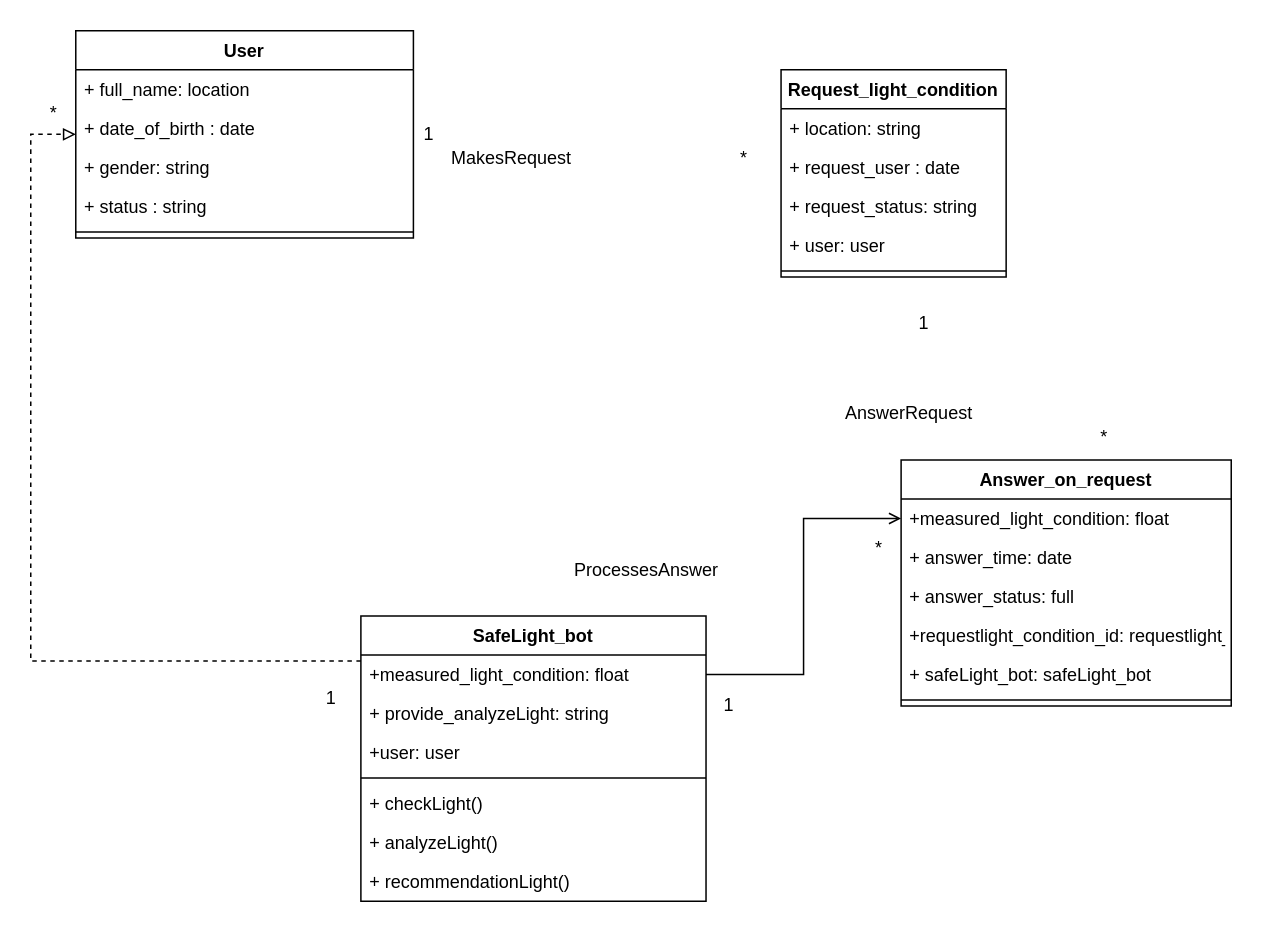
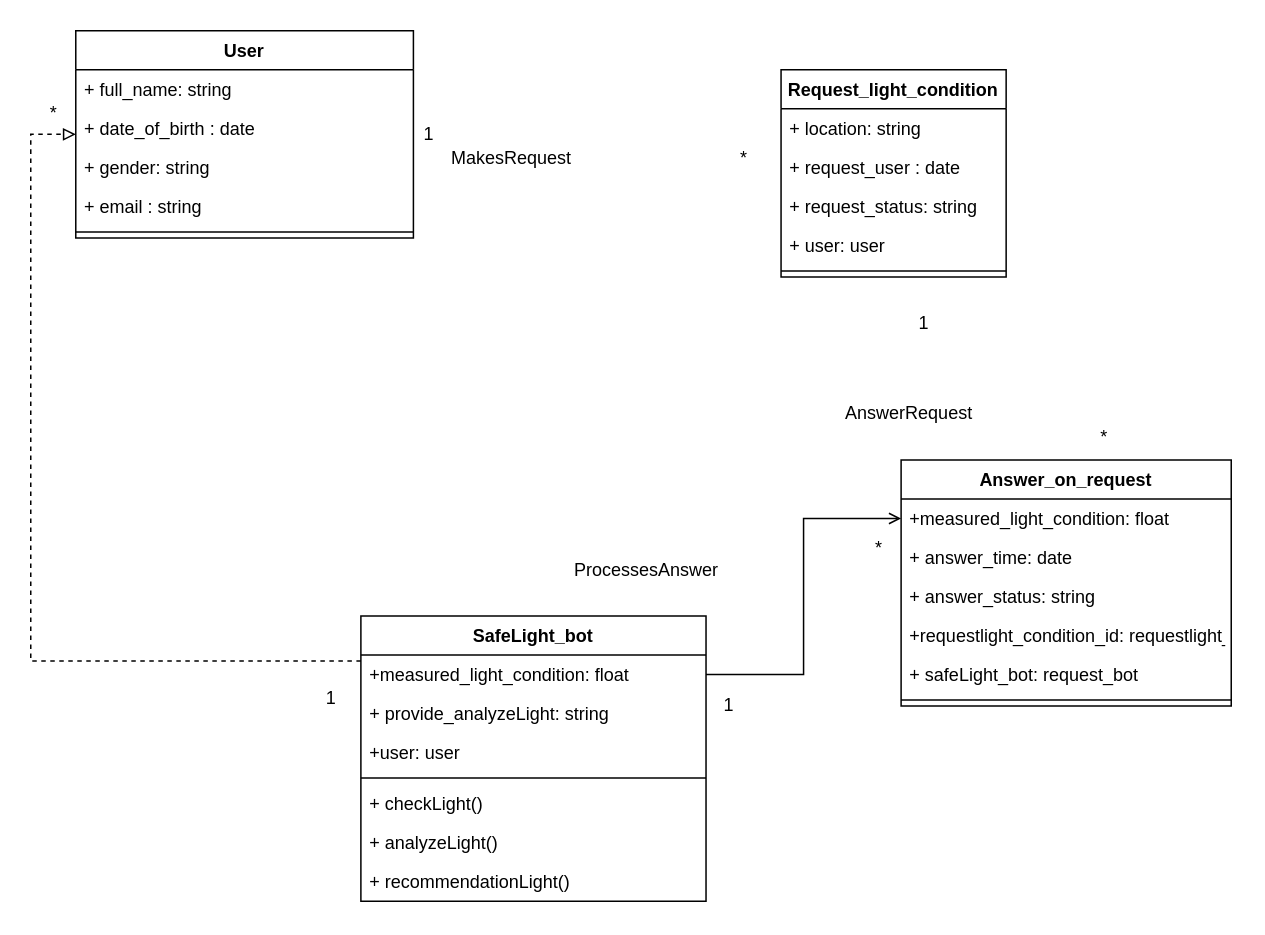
(173, 90) -> (166, 90)
(158, 207) -> (148, 207)
(1003, 597) -> (1016, 597)
(1051, 675) -> (1043, 675)
